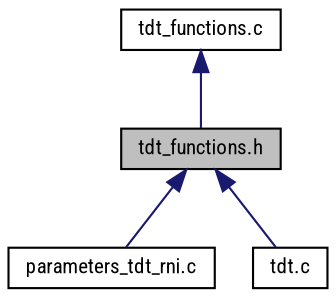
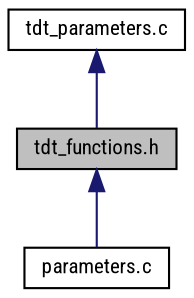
(201, 30) -> (97, 30)
(112, 268) -> none
(290, 268) -> (97, 268)
